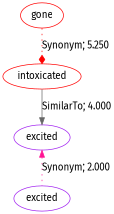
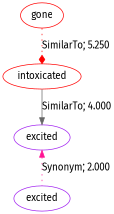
(76, 46) -> (76, 46)
